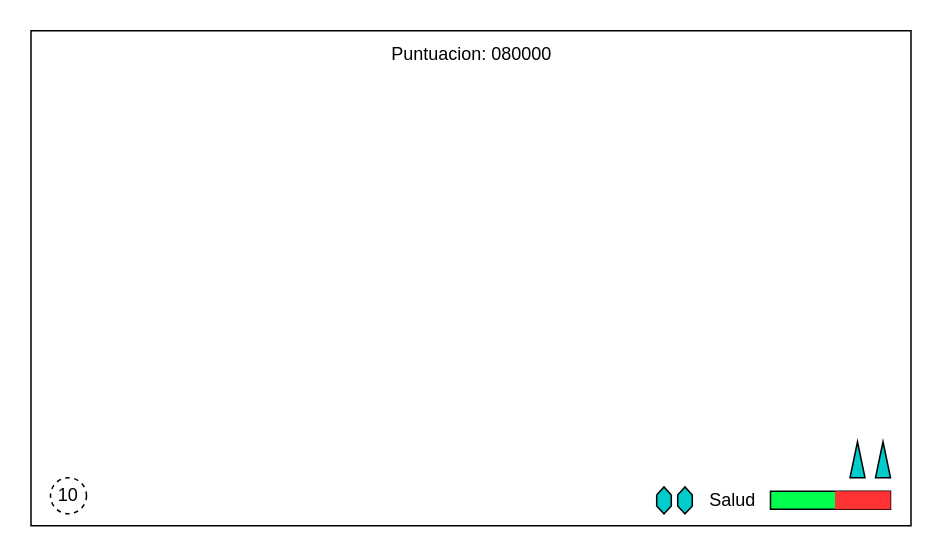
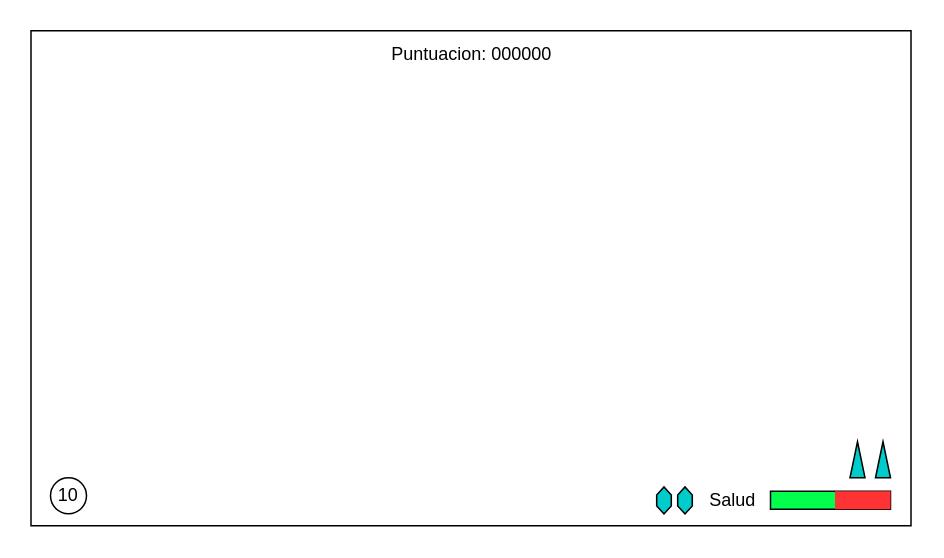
(472, 55) -> (472, 55)
(68, 496) -> (68, 496)
